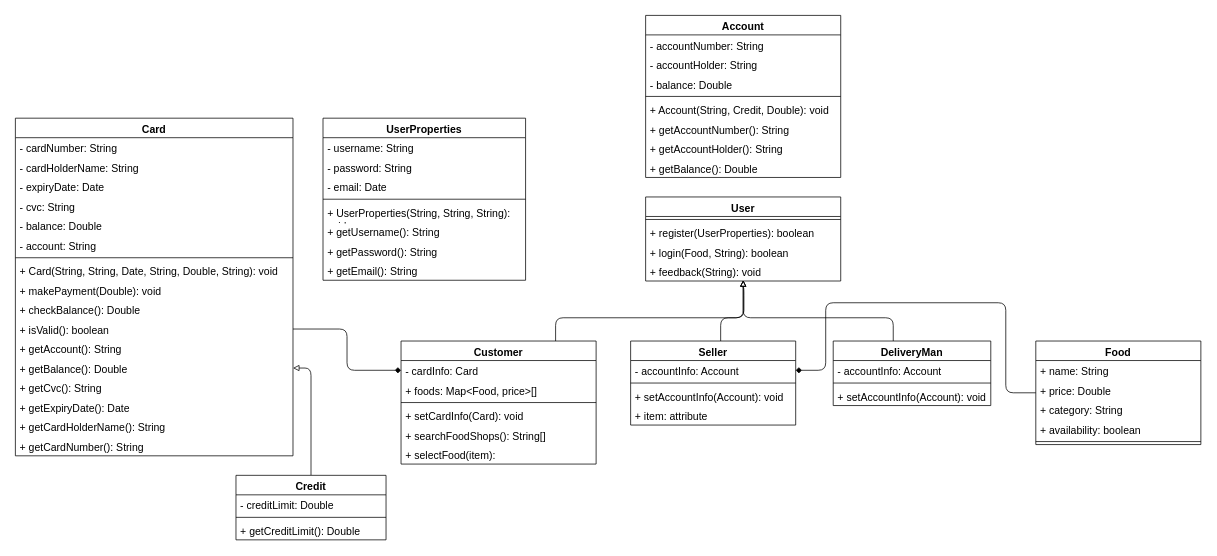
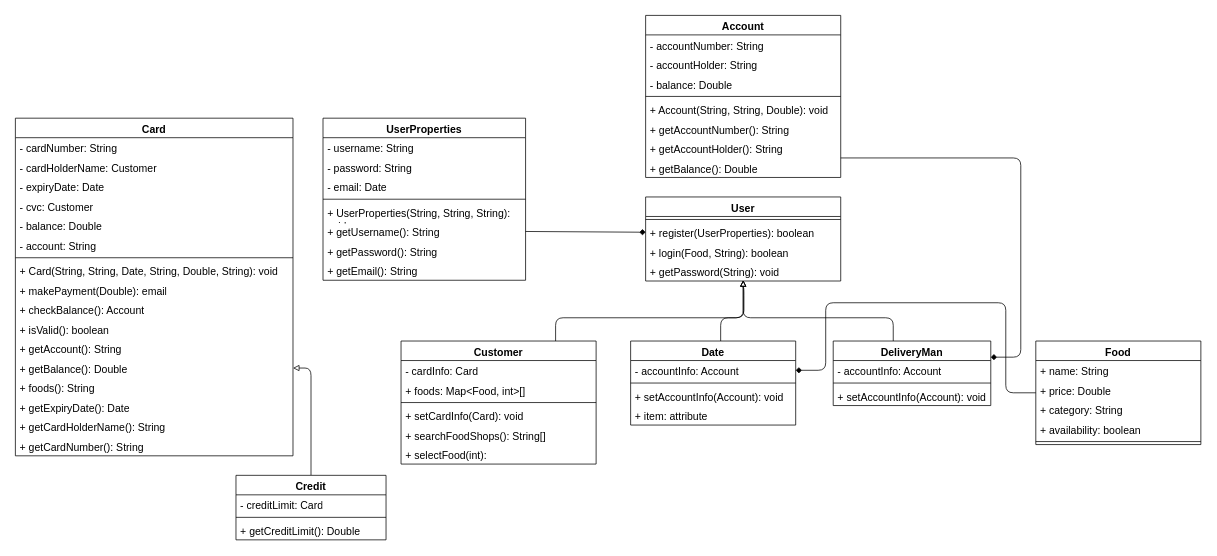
(744, 117) -> (744, 117)
(85, 169) -> (92, 169)
(53, 208) -> (60, 208)
none -> (556, 232)
none -> (1020, 256)
(714, 273) -> (722, 273)
(92, 292) -> (94, 292)
(84, 311) -> (88, 311)
(713, 352) -> (713, 352)
(369, 370) -> none
(67, 389) -> (64, 389)
(477, 391) -> (471, 391)
(456, 456) -> (453, 456)
(293, 506) -> (288, 506)
